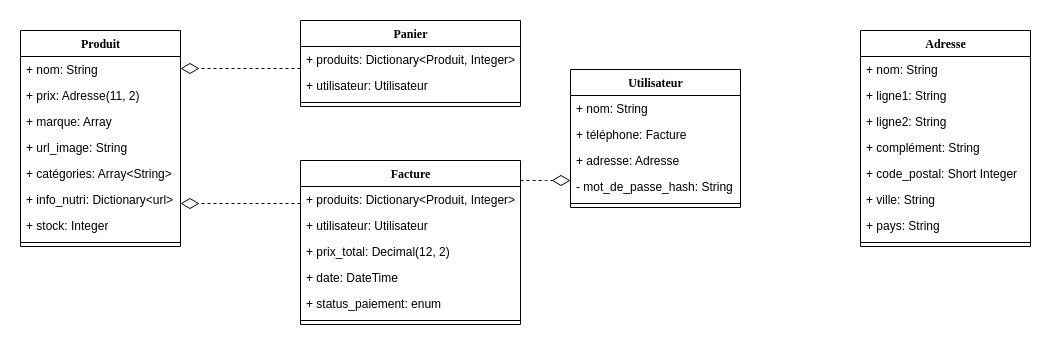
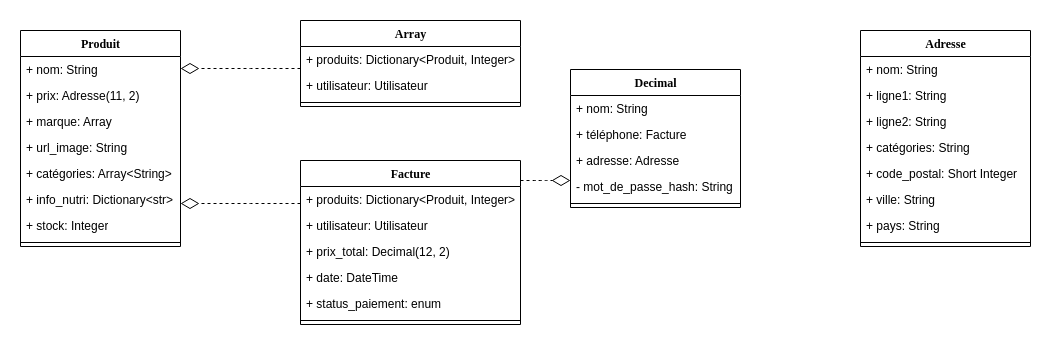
(411, 35) -> (411, 35)
(656, 84) -> (656, 84)
(926, 149) -> (926, 149)
(102, 208) -> (102, 208)
